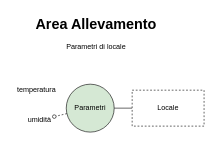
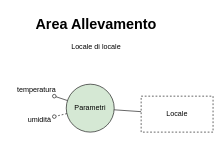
(96, 15) -> (96, 15)
none -> (62, 99)
(168, 108) -> (177, 114)
